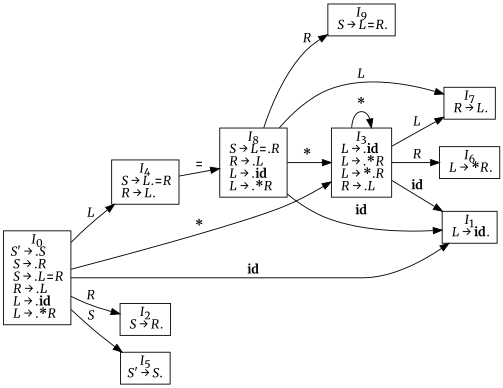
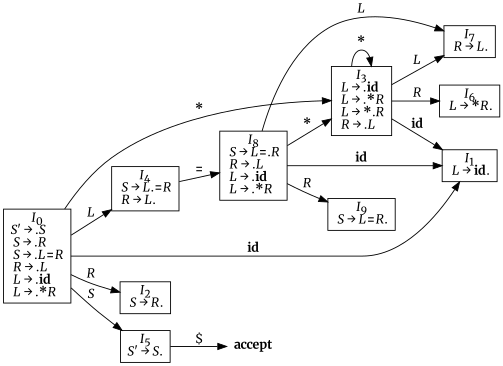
none -> (253, 346)
